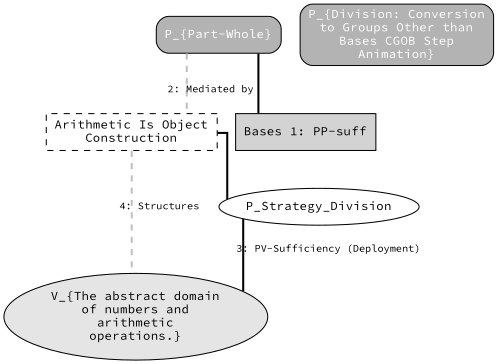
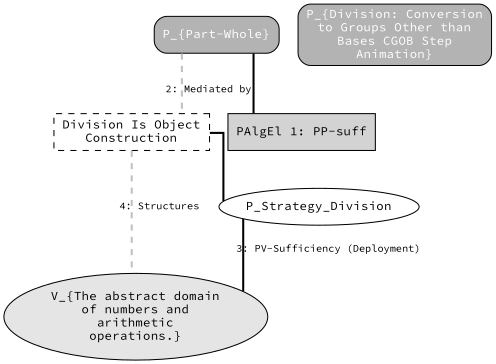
(132, 132) -> (132, 132)
(306, 132) -> (302, 132)
